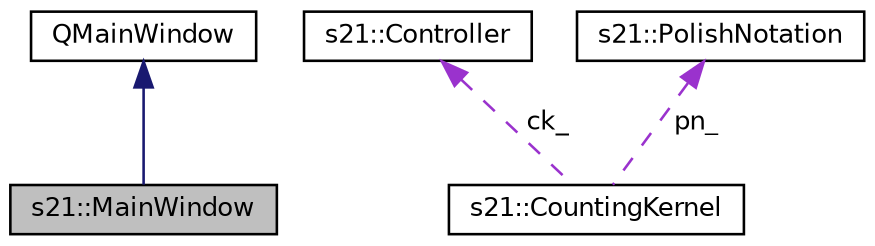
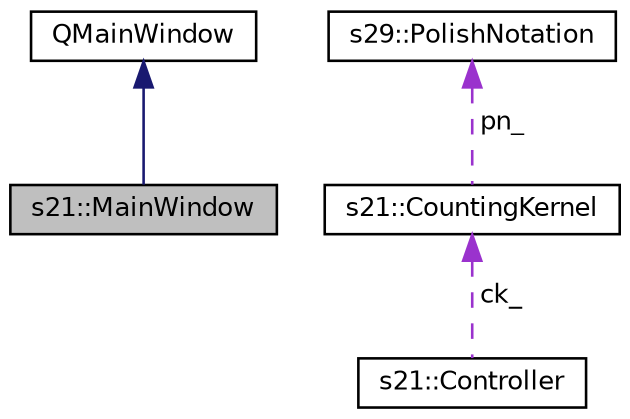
(721, 36) -> (472, 36)
(517, 132) -> (472, 310)
